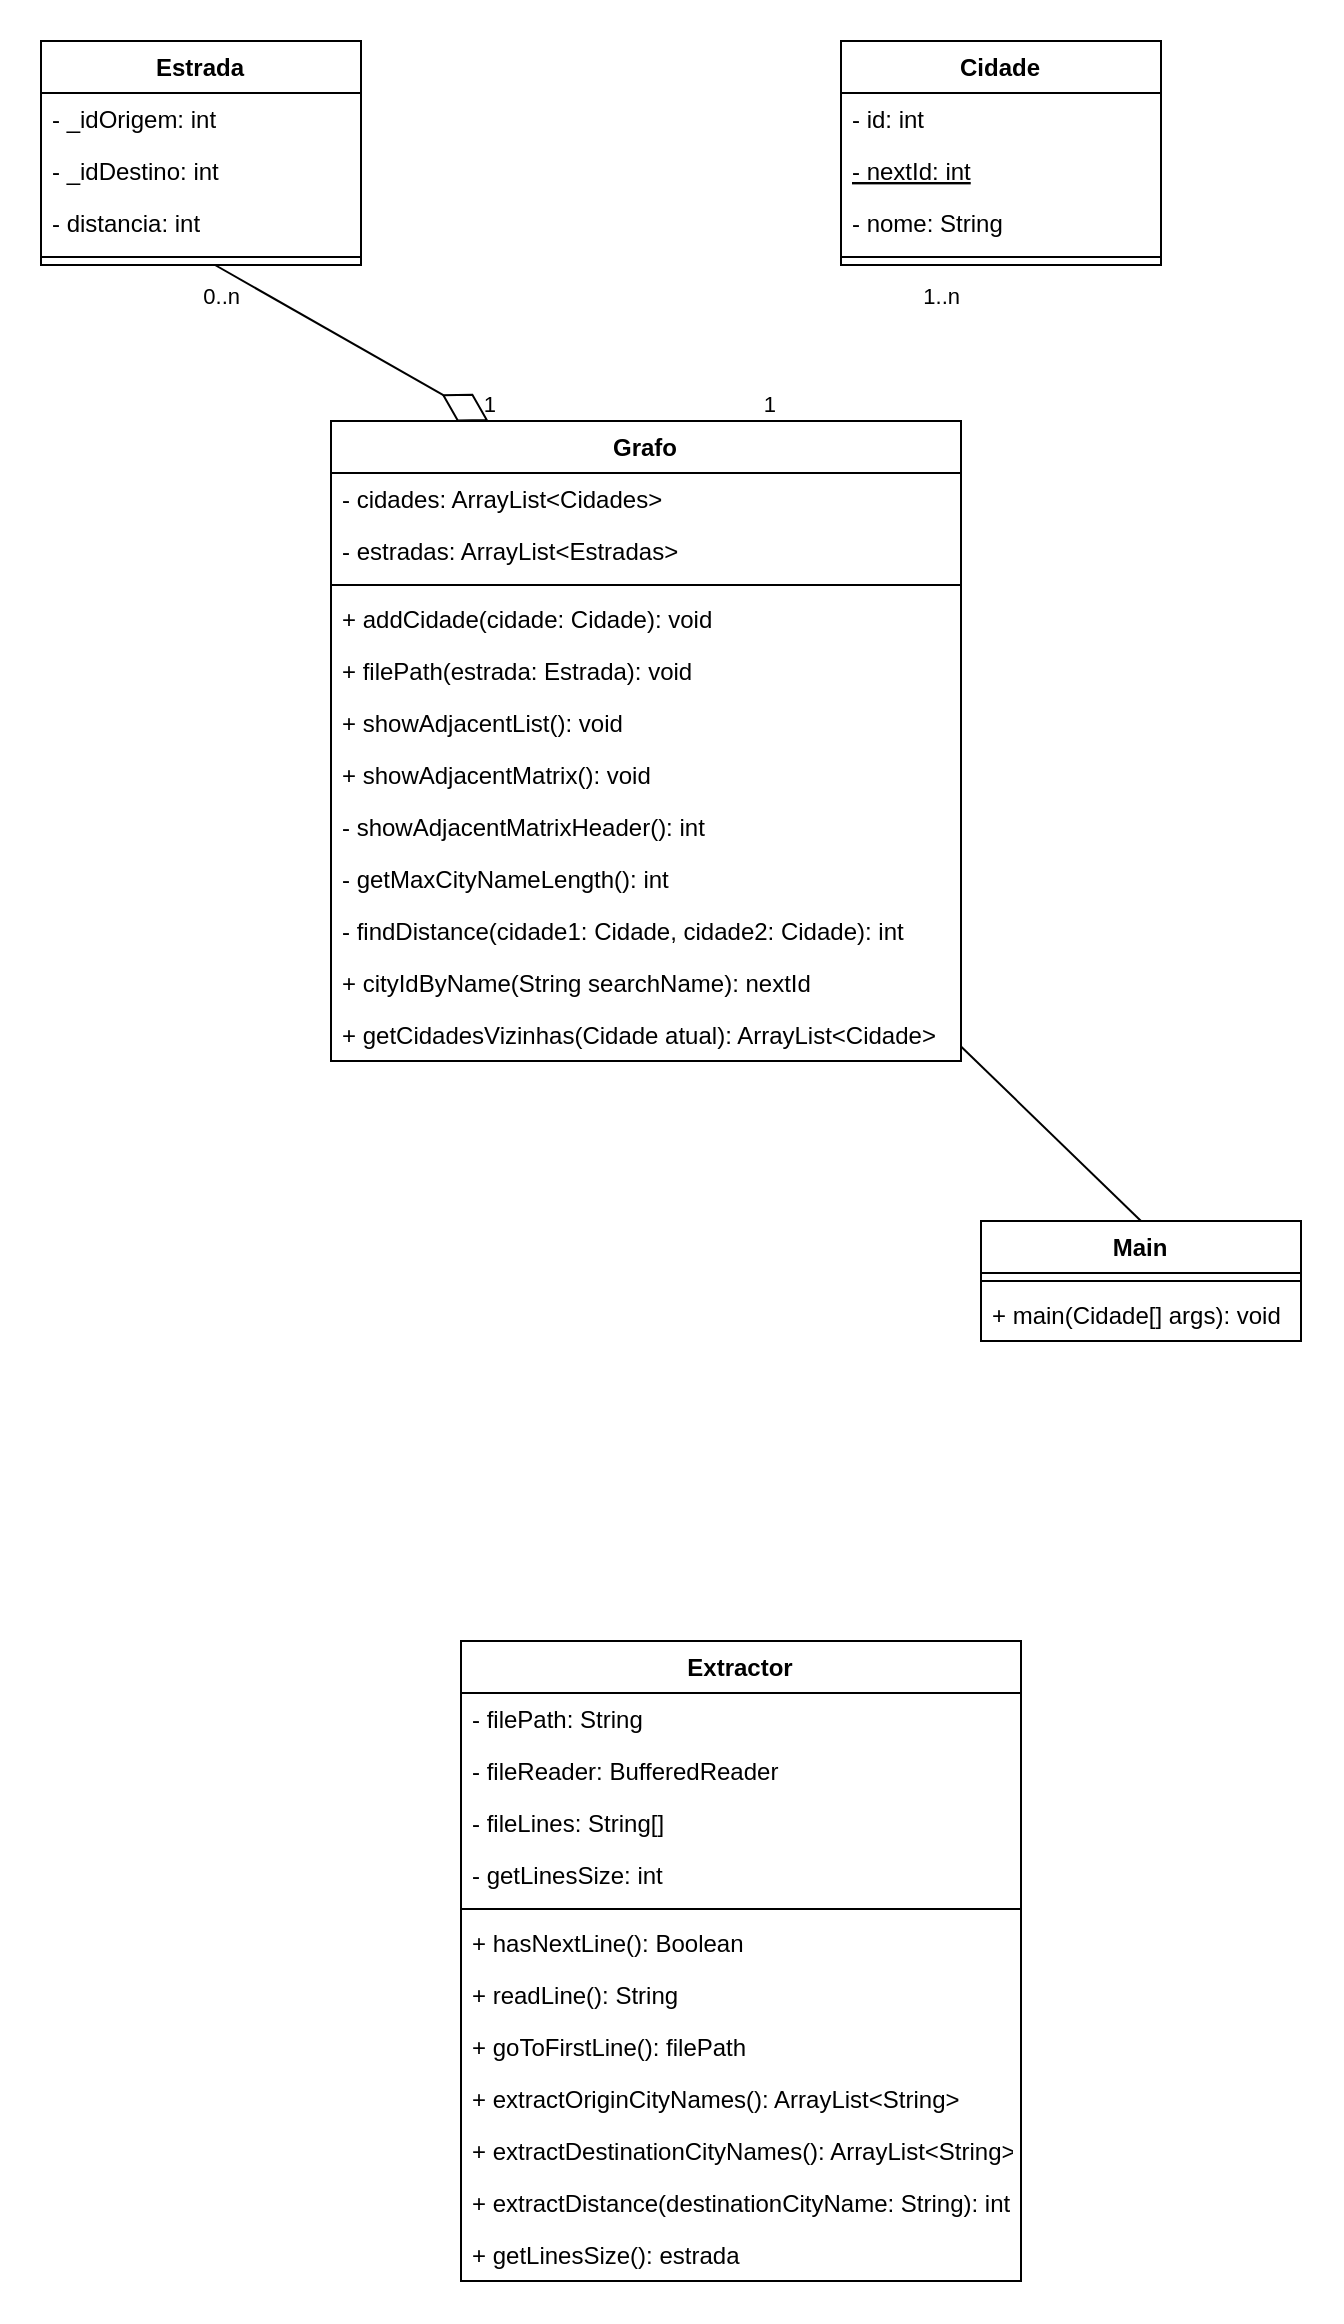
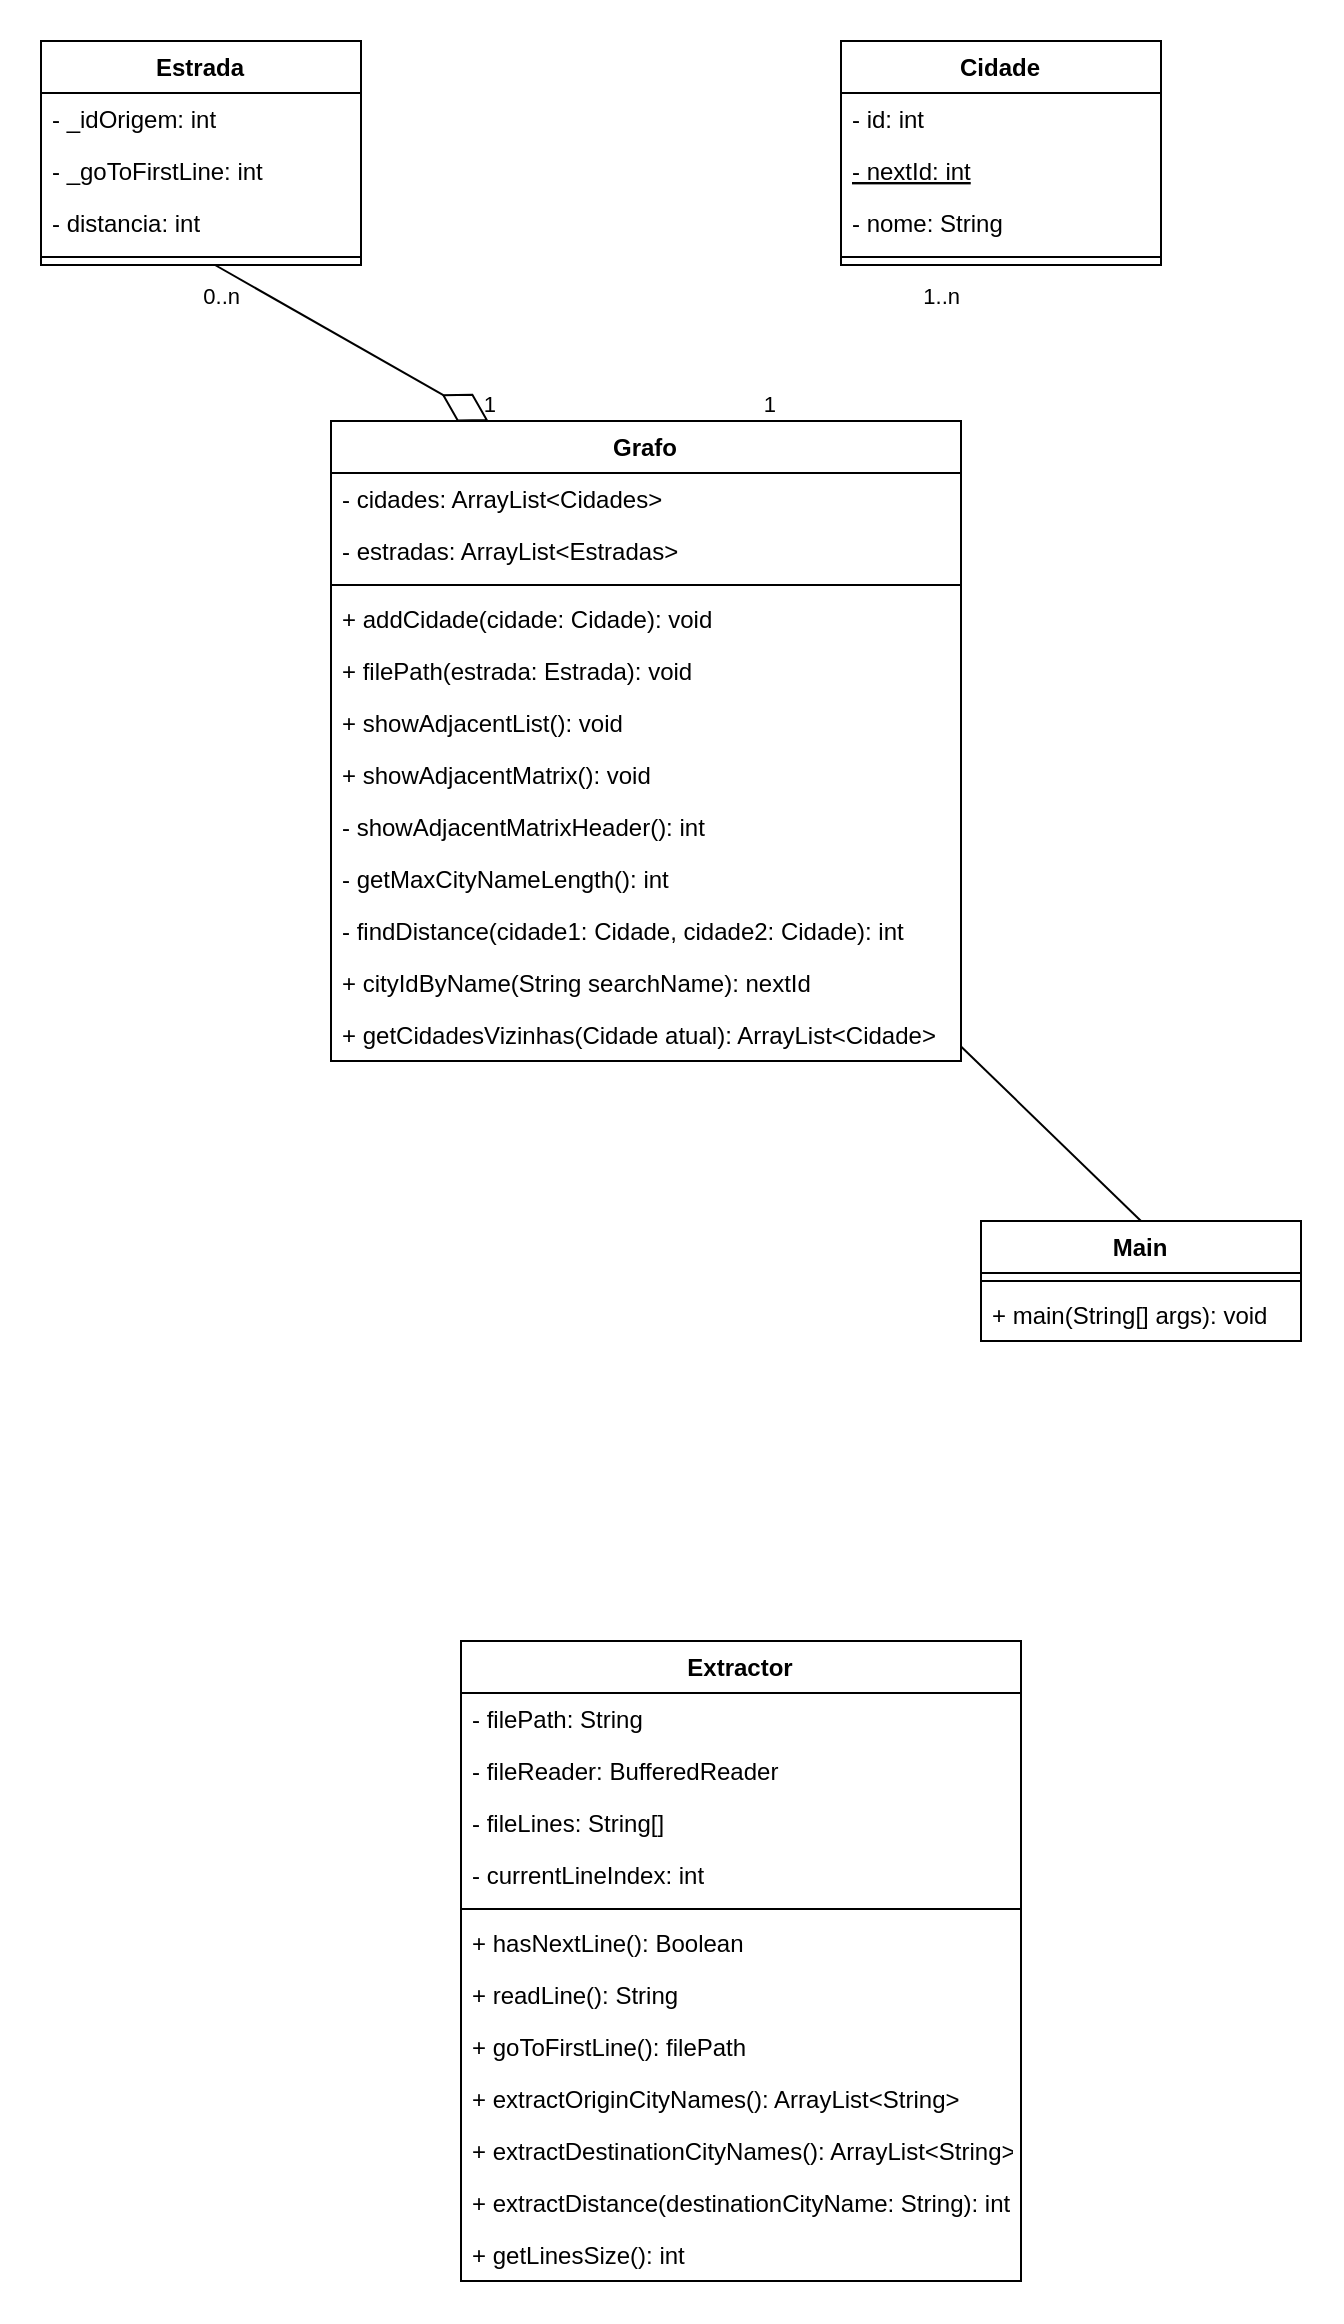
(148, 172) -> (174, 172)
(1152, 1316) -> (1152, 1316)
(581, 1876) -> (611, 1876)
(624, 2256) -> (594, 2256)
